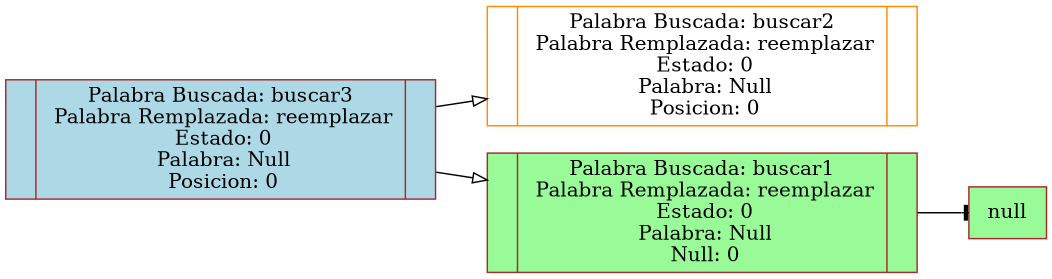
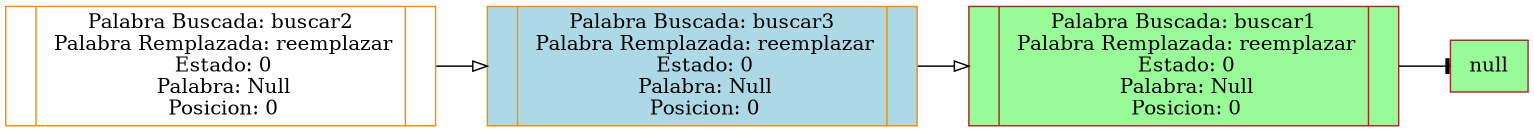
(455, 104) -> (454, 66)
(221, 139) -> (702, 66)
(702, 255) -> (1184, 109)
